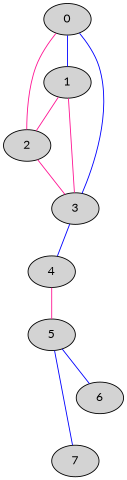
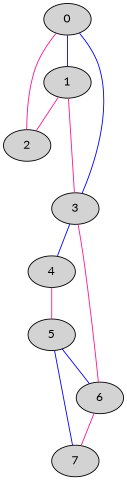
(51, 177) -> (89, 303)
none -> (88, 429)
